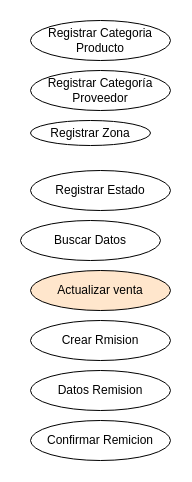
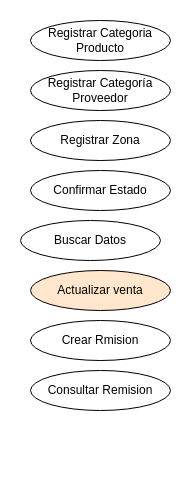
(91, 133) -> (101, 141)
(101, 191) -> (101, 191)
(101, 391) -> (101, 391)
(101, 441) -> none
